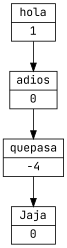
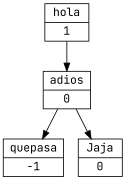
(33, 167) -> (33, 167)
(33, 187) -> (82, 120)
